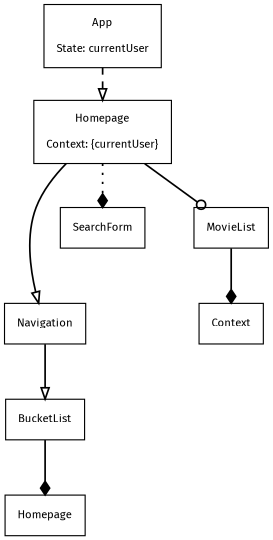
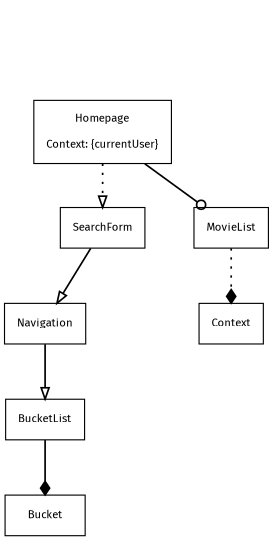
(103, 36) -> none
(103, 180) -> (103, 180)
(32, 223) -> (77, 271)
(231, 269) -> (231, 269)
(45, 515) -> (45, 515)
